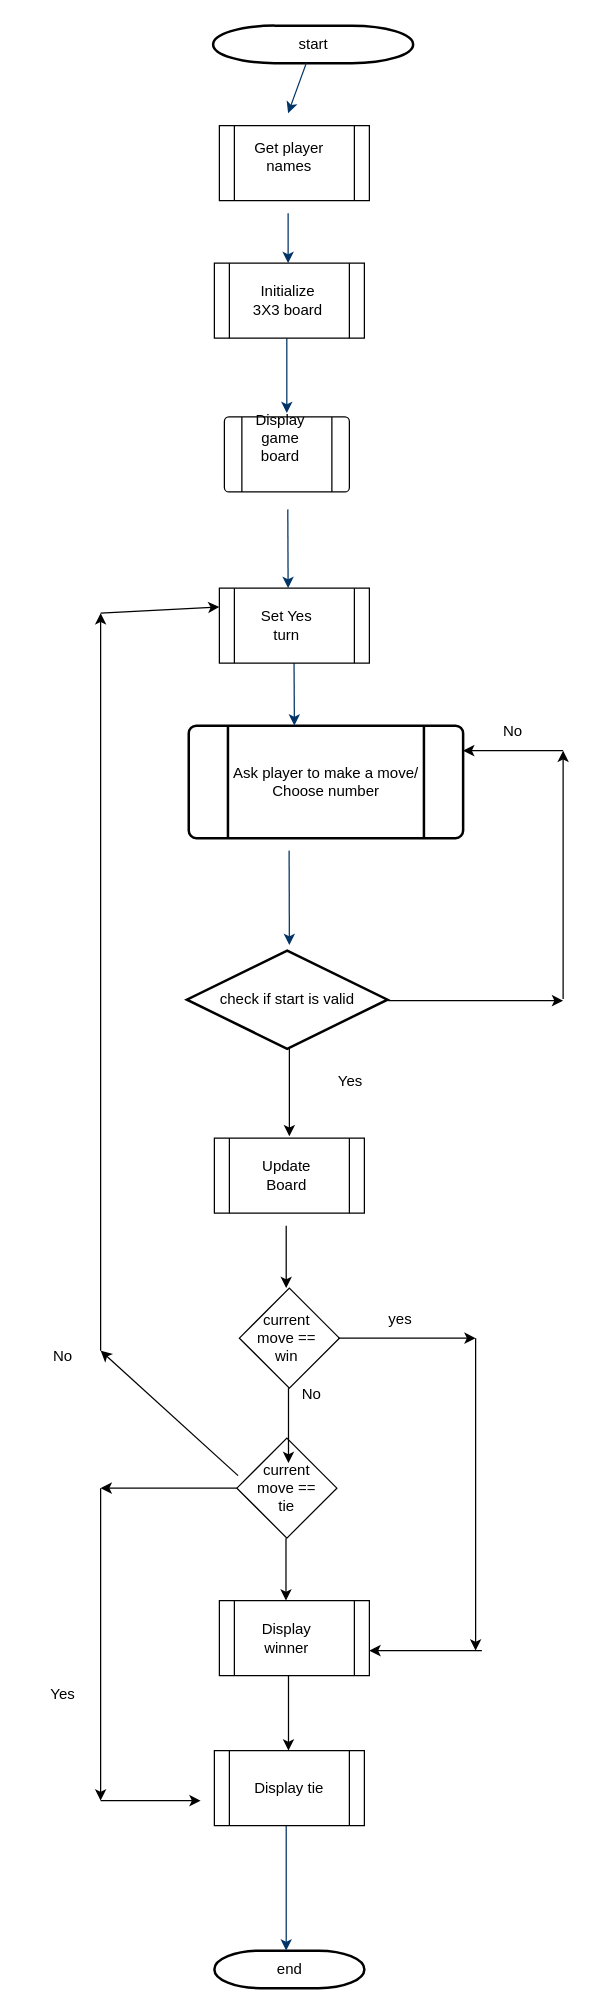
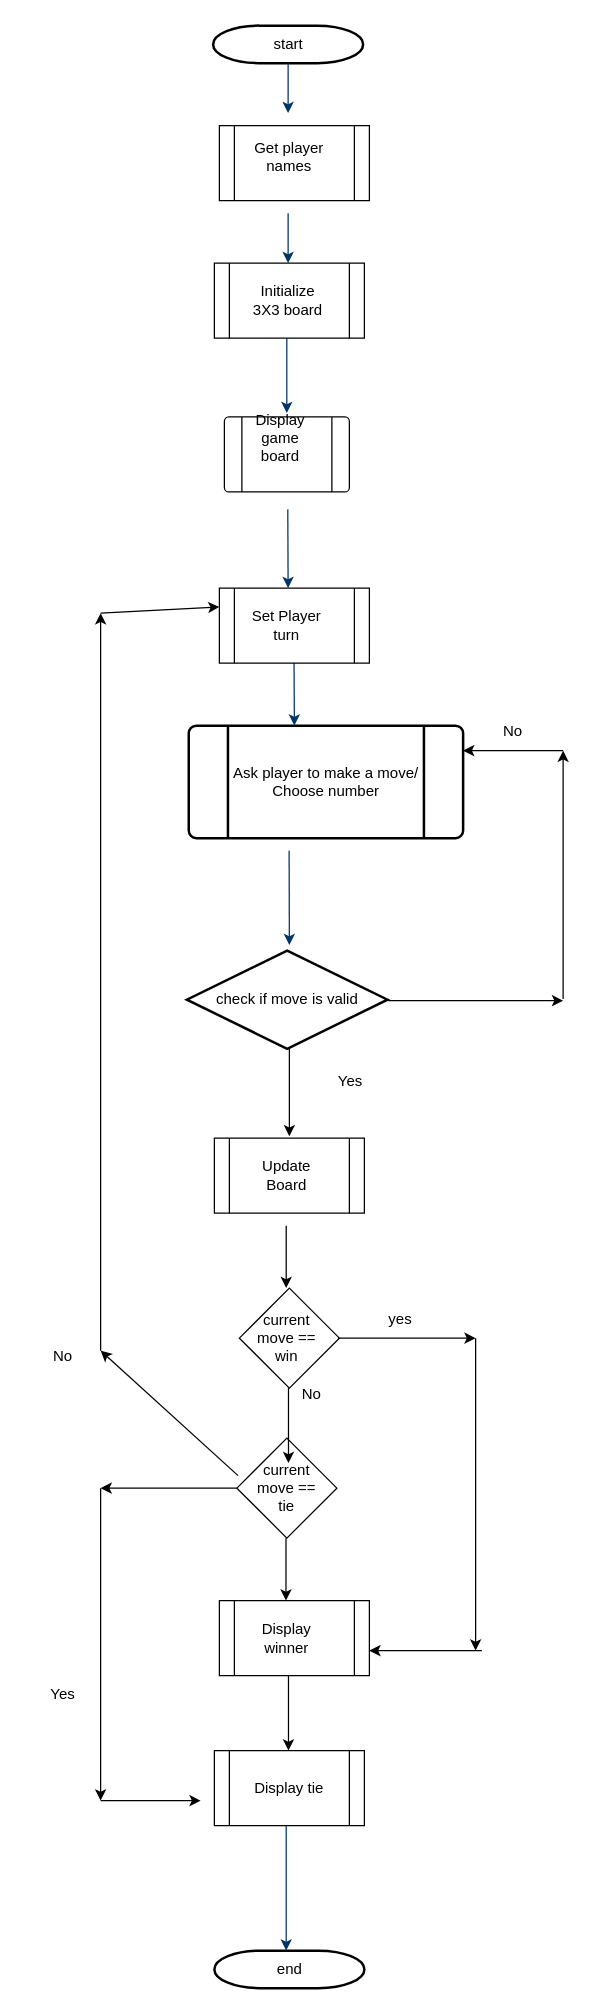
(313, 44) -> (288, 44)
(287, 626) -> (287, 626)
(288, 999) -> (288, 999)
